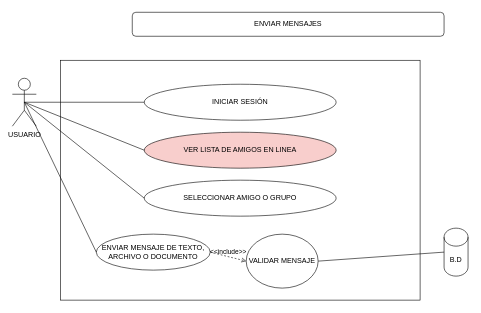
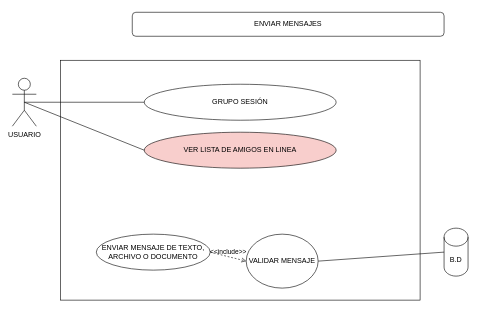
(240, 102) -> (240, 102)
(87, 152) -> none
(66, 189) -> none
(240, 198) -> none
